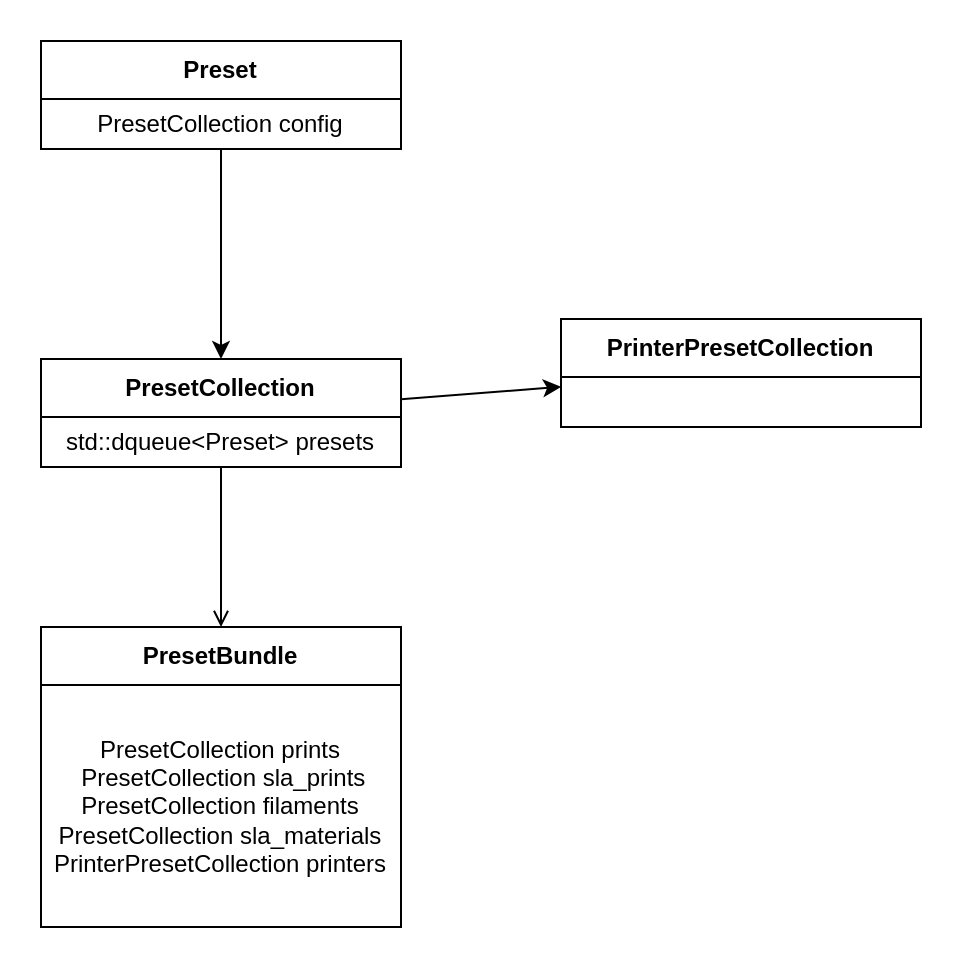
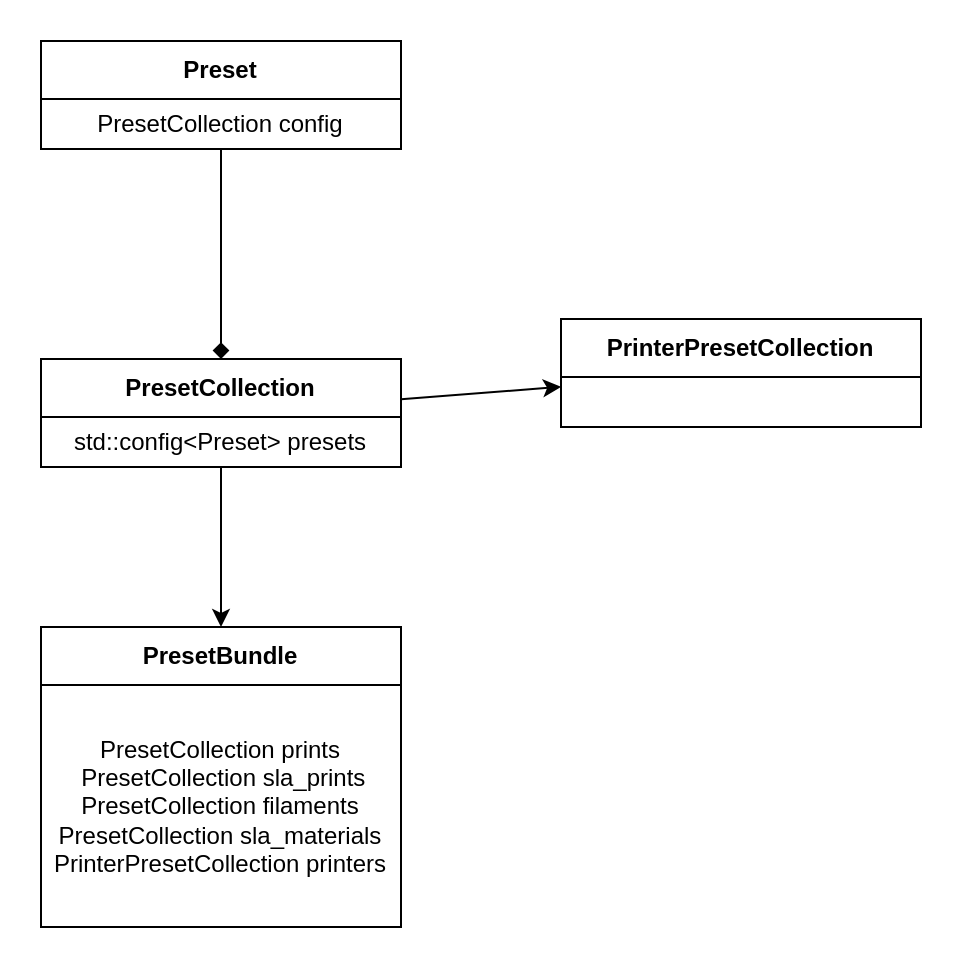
(221, 344) -> (221, 343)
(221, 443) -> (221, 443)
(221, 614) -> (221, 612)
